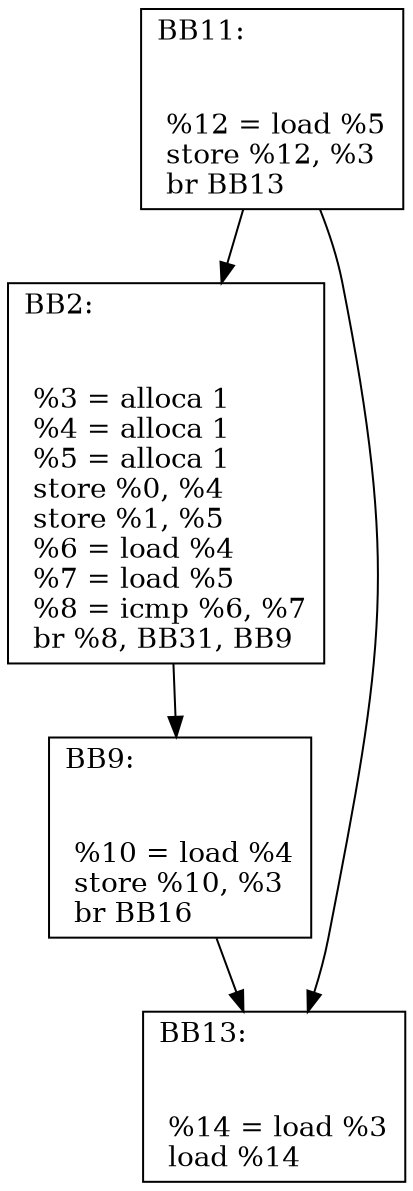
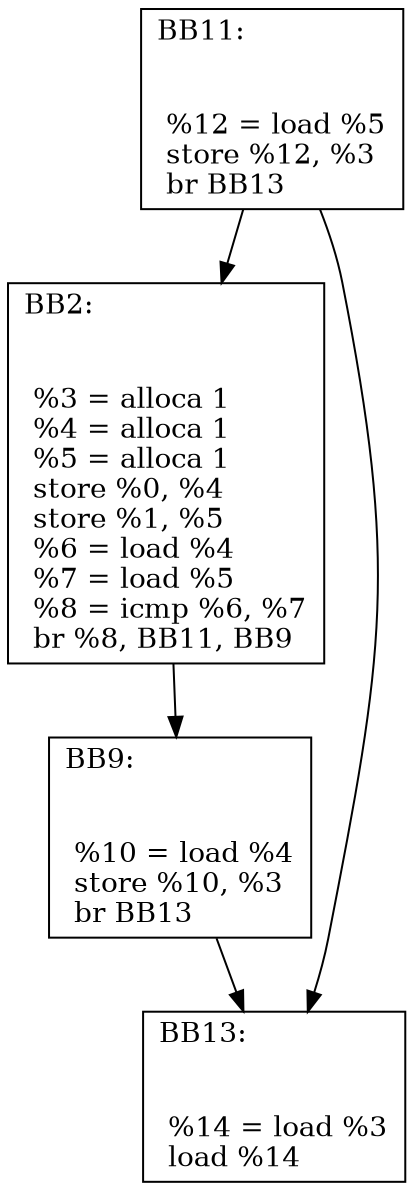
(159, 639) -> (159, 639)
(129, 914) -> (129, 914)
